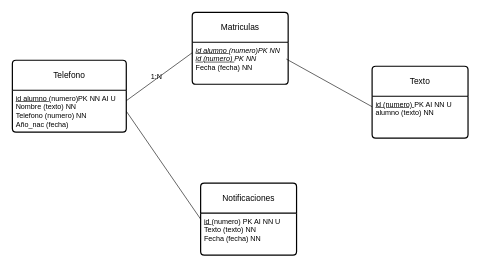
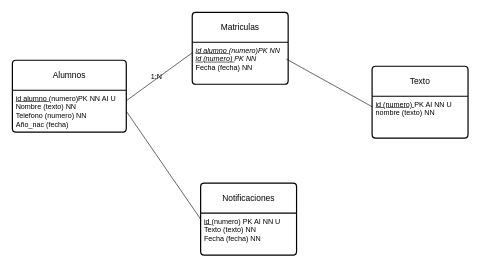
(69, 75) -> (69, 75)
(415, 109) -> (415, 109)
